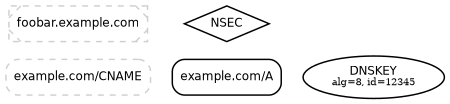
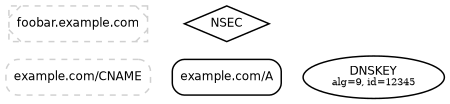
(374, 82) -> (374, 82)
